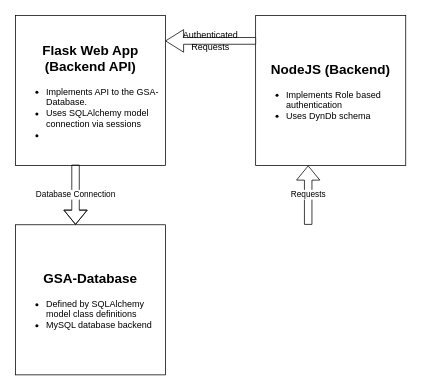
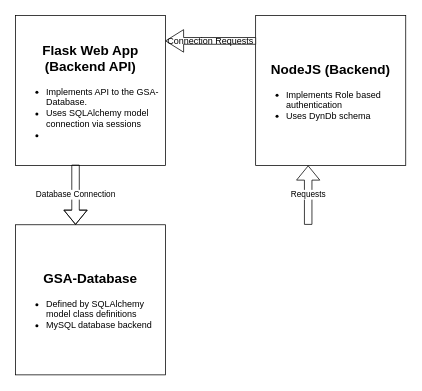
(210, 41) -> (210, 41)
